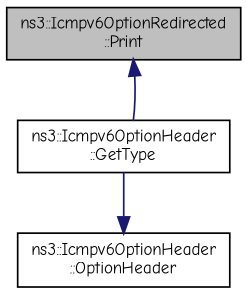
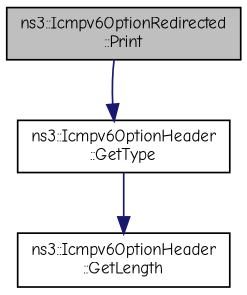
(135, 99) -> (112, 82)
(124, 260) -> (124, 260)
